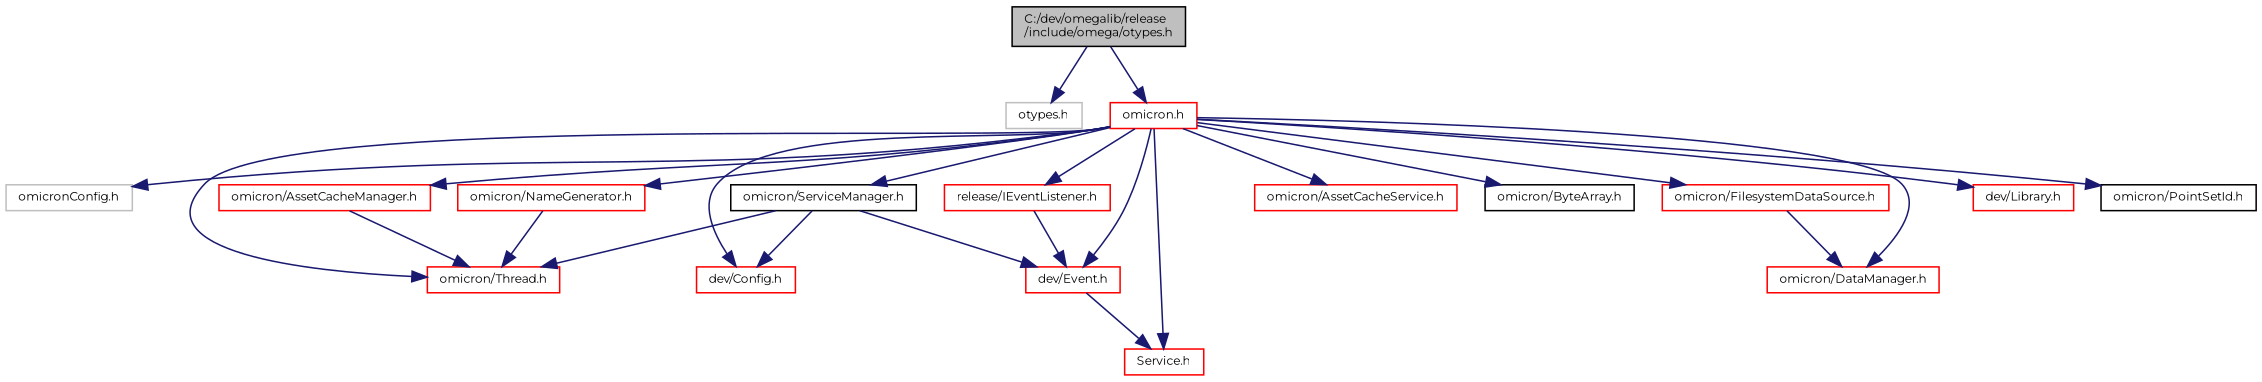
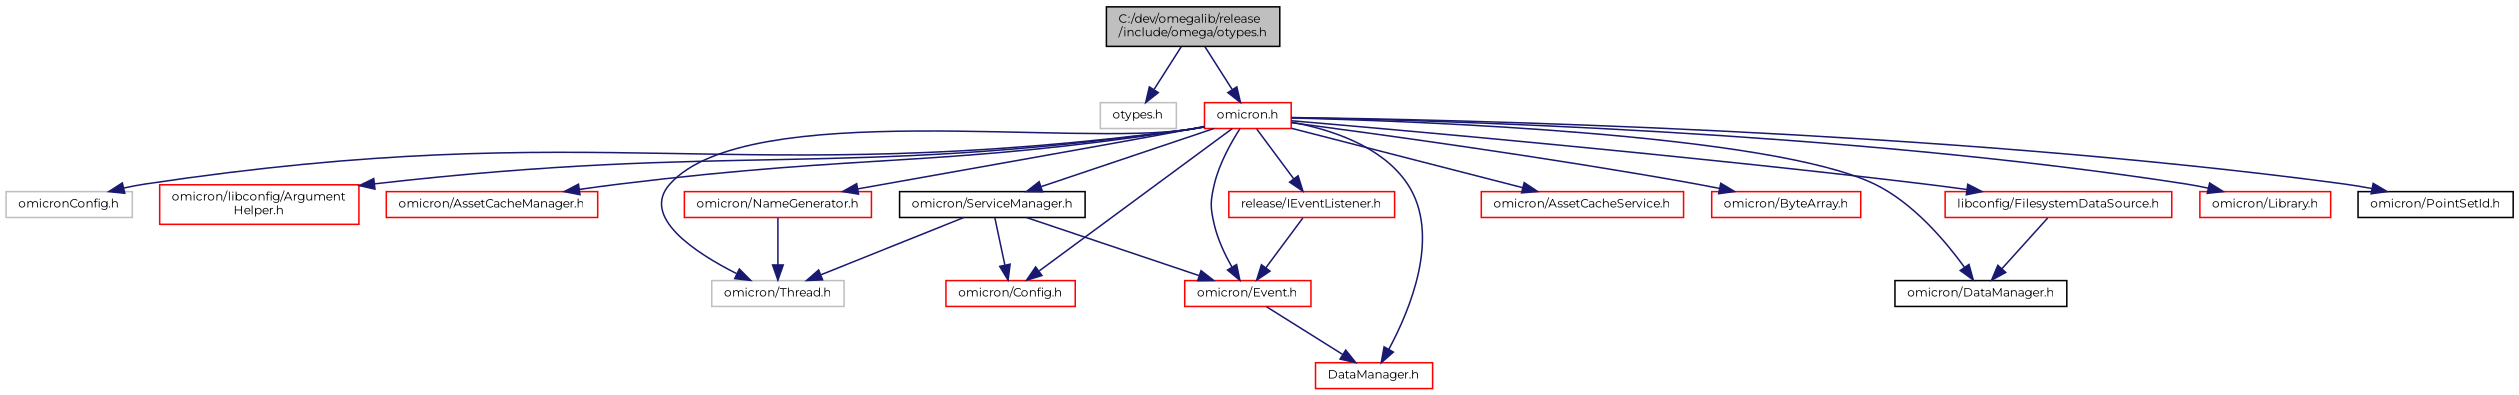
(1560, 198) -> (1786, 205)
(1776, 198) -> (2058, 205)
(2023, 198) -> (2265, 205)
none -> (259, 205)
(402, 236) -> none
(494, 280) -> (778, 294)
(746, 280) -> (1011, 294)
(1073, 280) -> (1248, 294)
(1853, 280) -> (1981, 294)
(1164, 362) -> (1374, 376)
